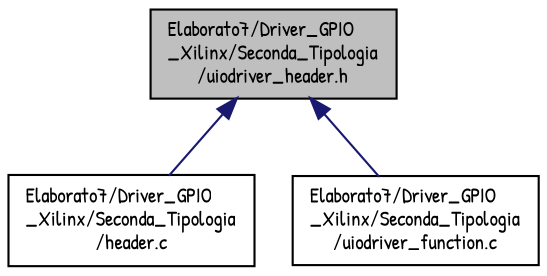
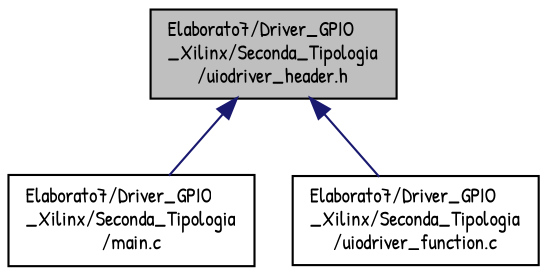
(131, 221) -> (131, 221)
